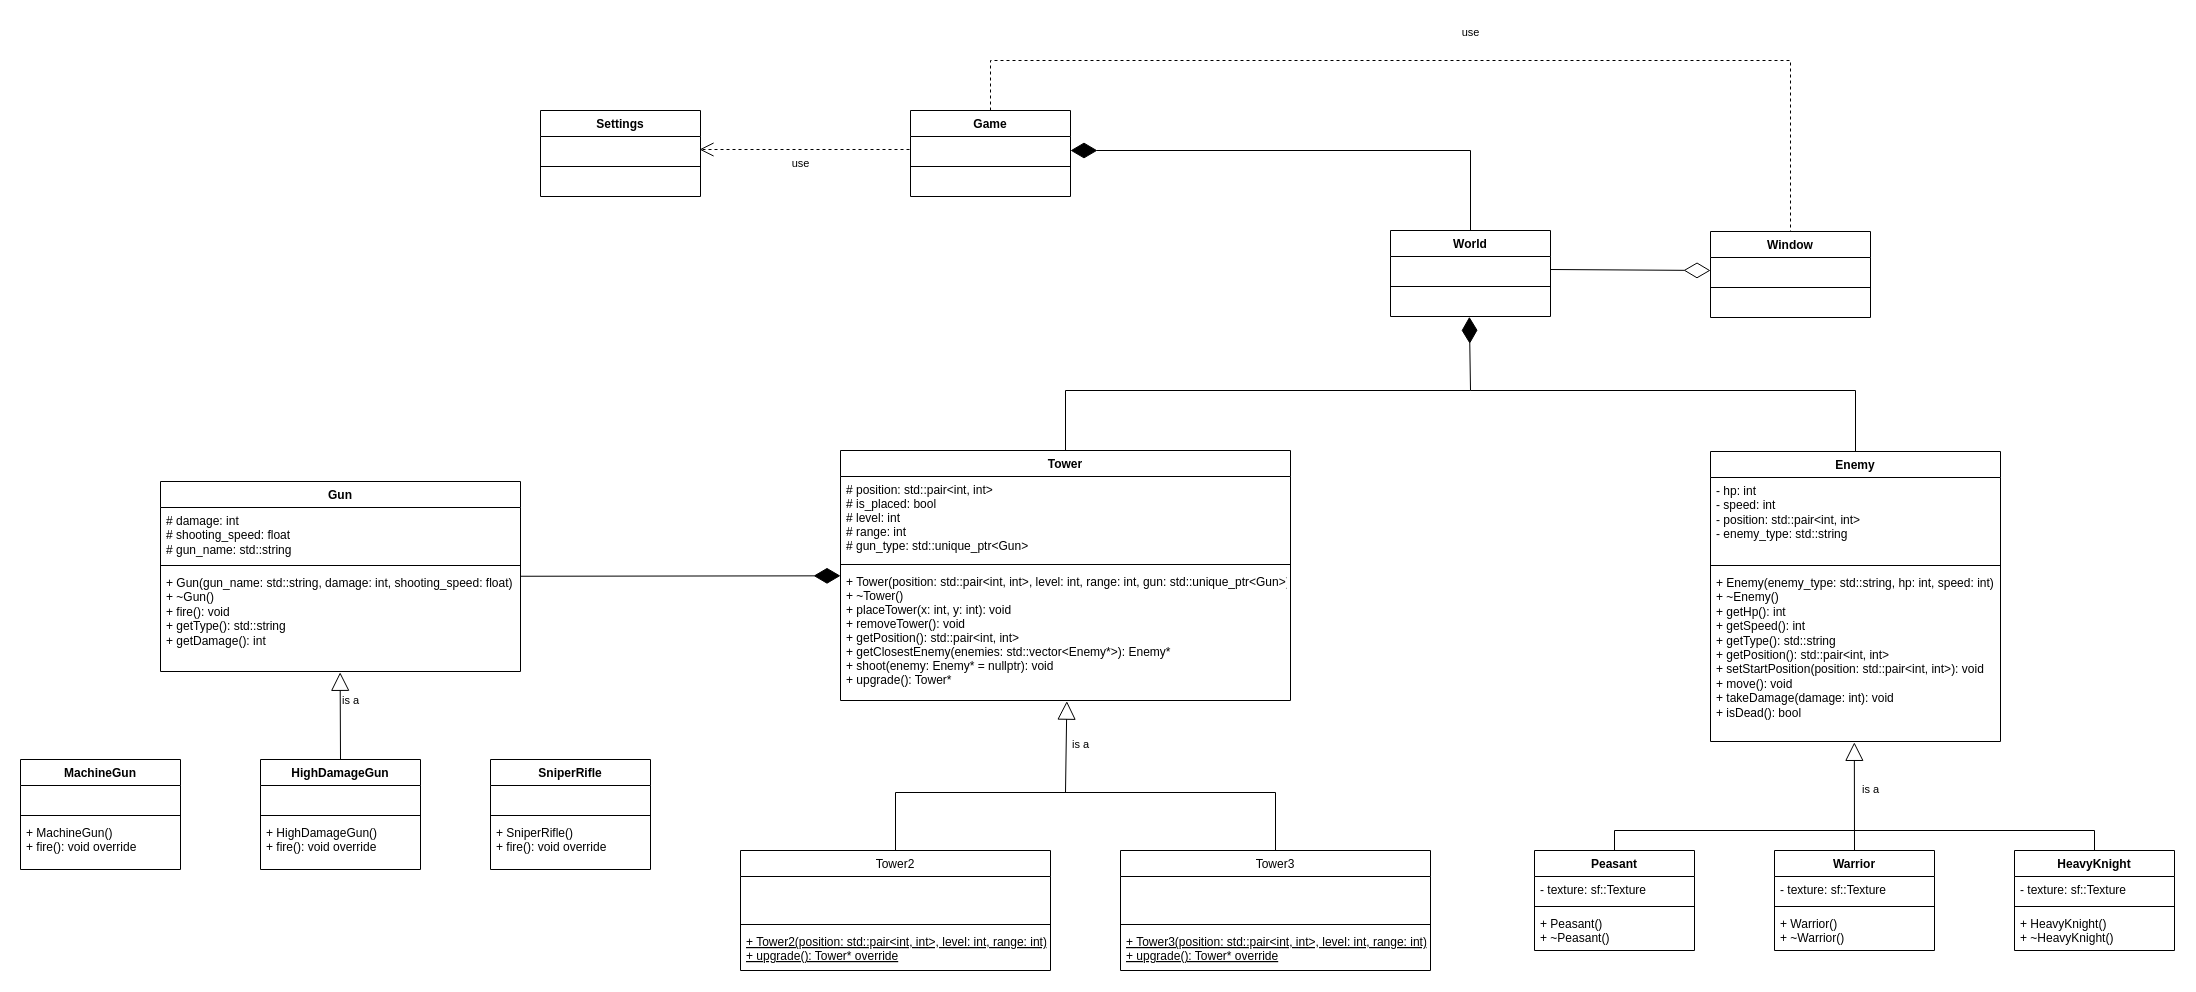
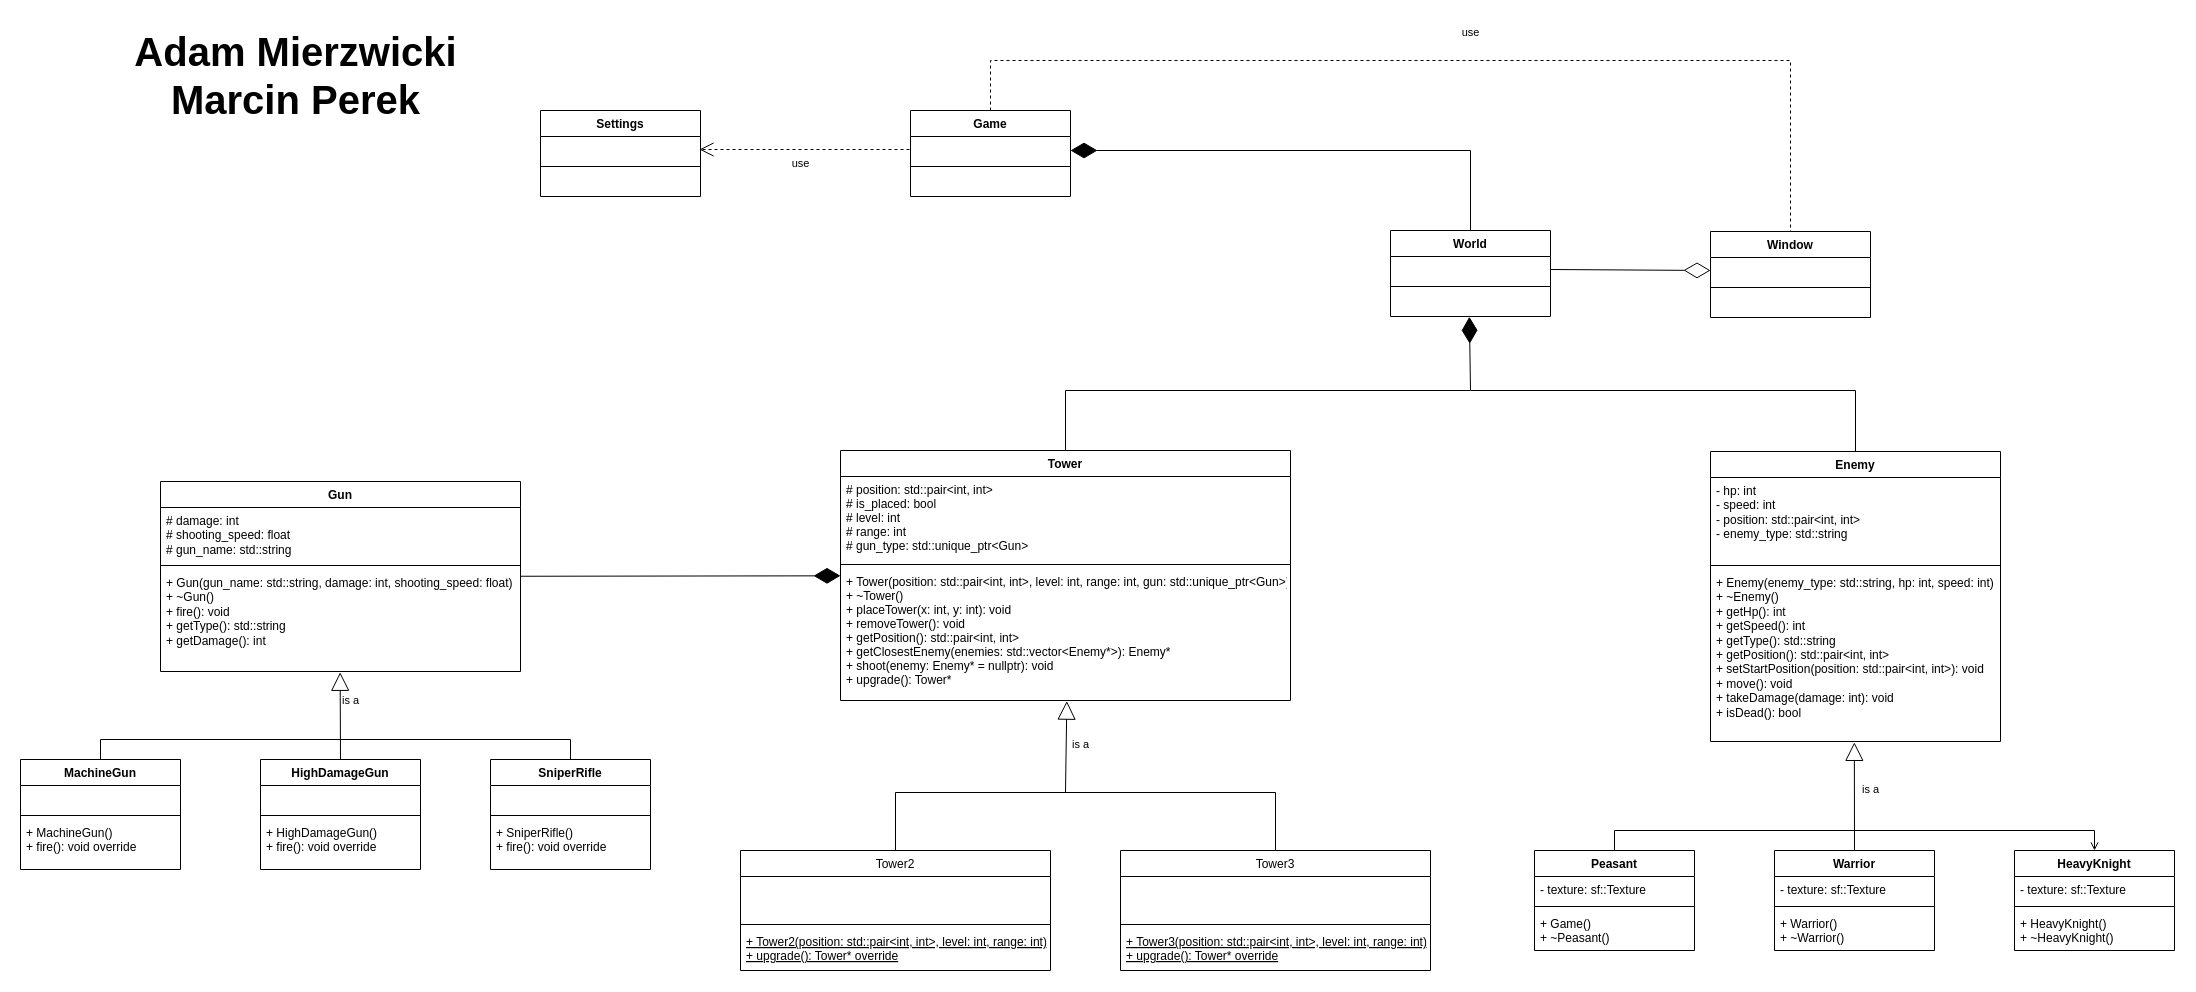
none -> (296, 76)
none -> (336, 740)
(2095, 845) -> (2095, 845)
(1579, 932) -> (1579, 932)
